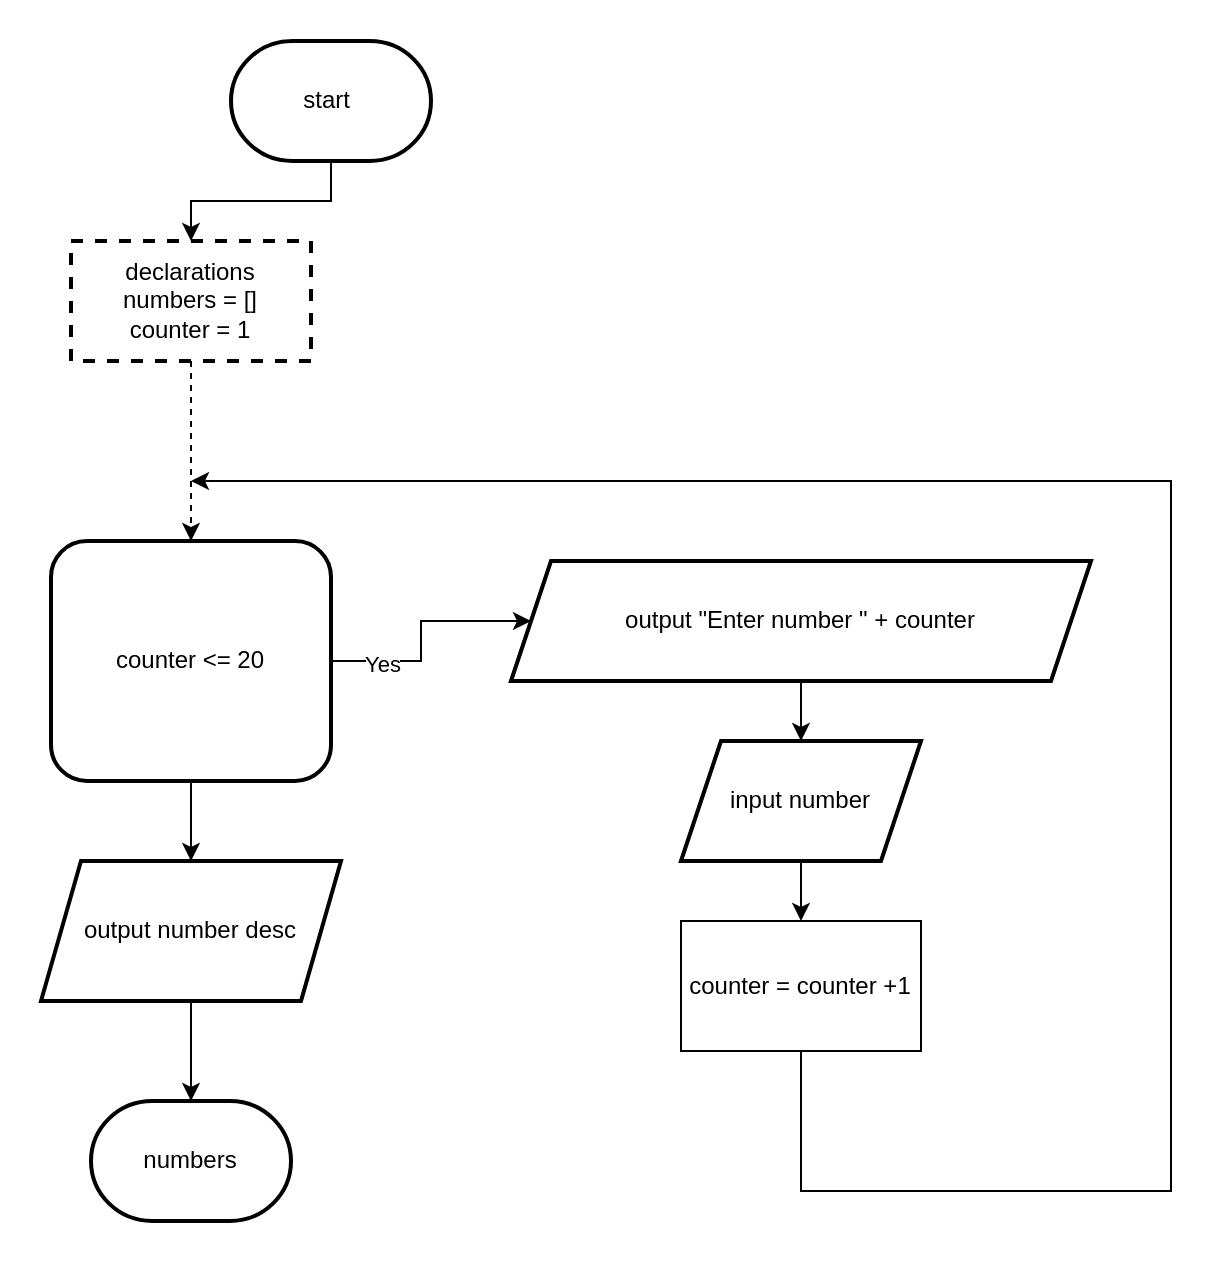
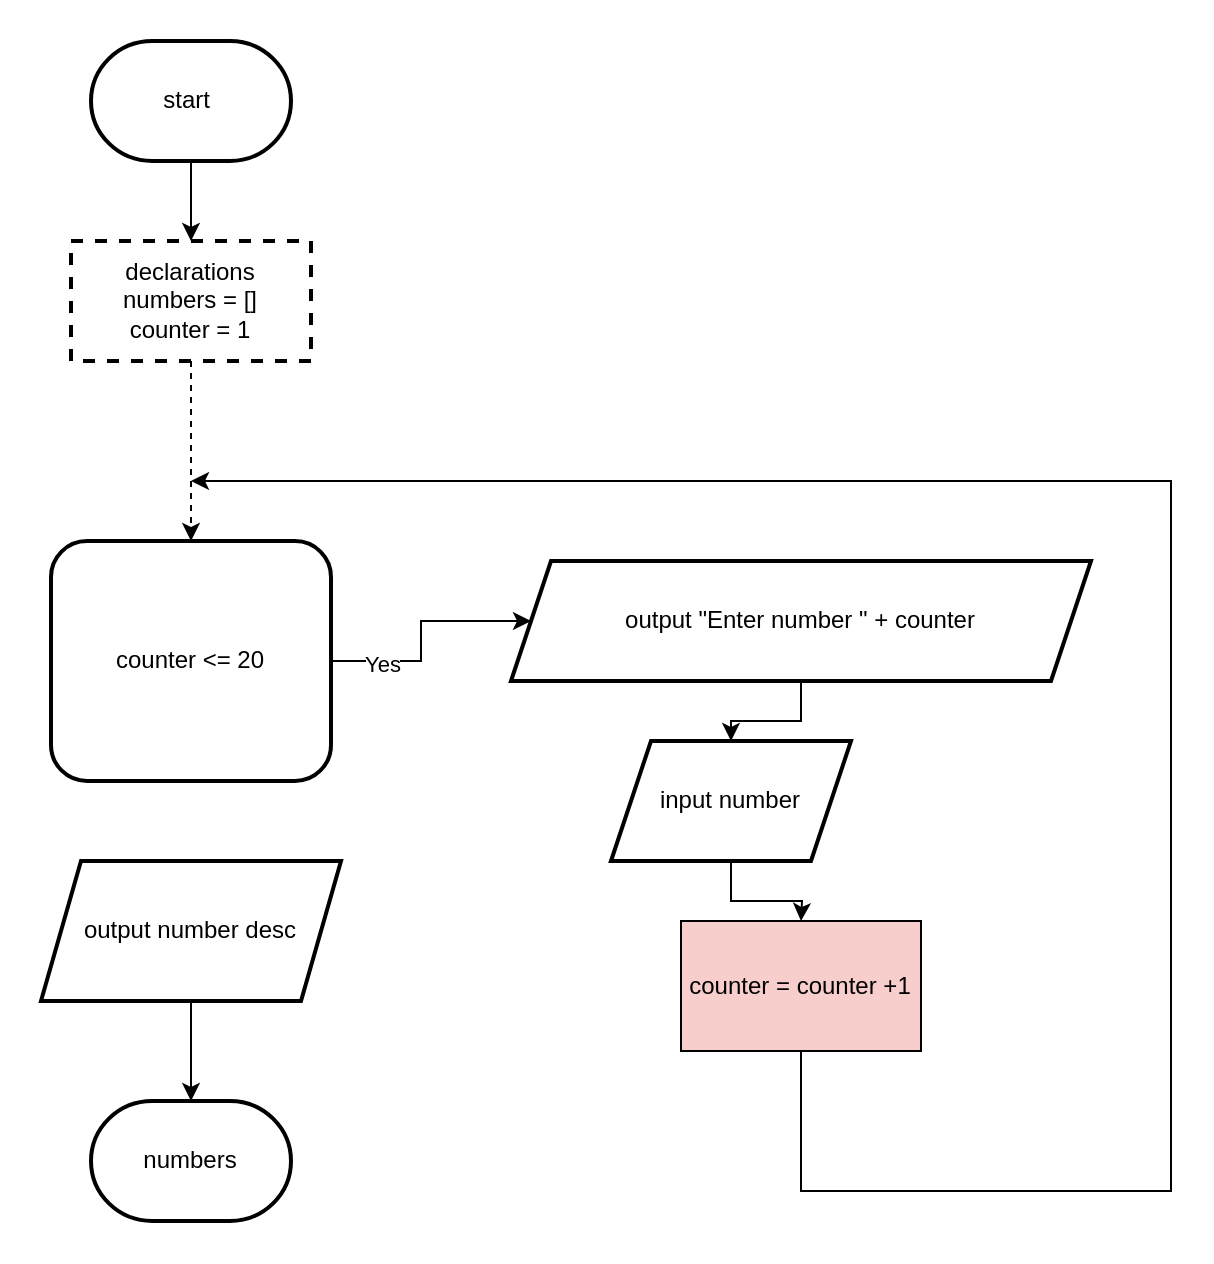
(331, 101) -> (191, 101)
(801, 801) -> (731, 801)
(191, 814) -> none
(801, 986) -> (801, 986)
